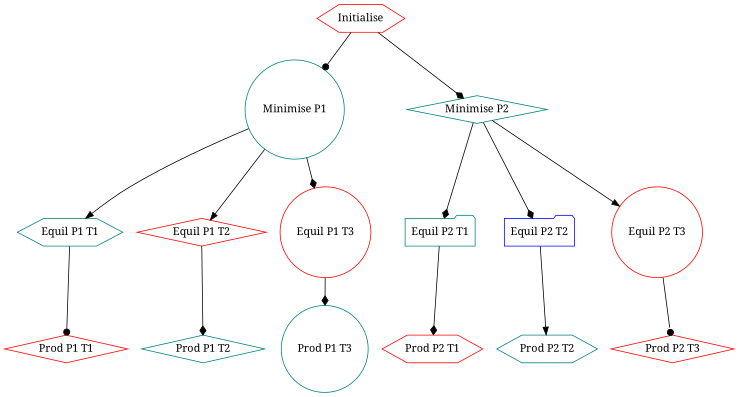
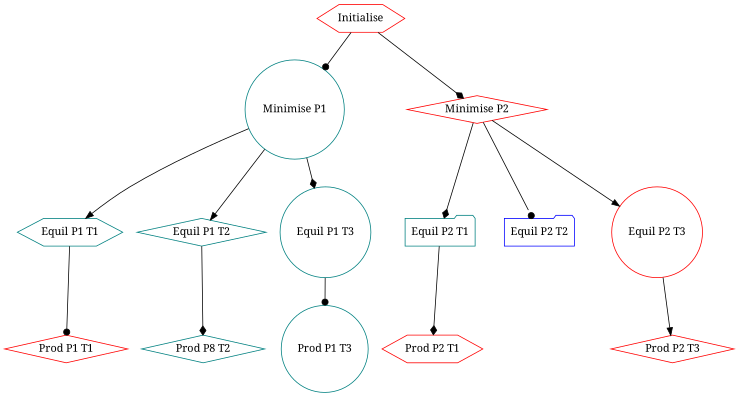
(477, 110) -> (477, 110)
(506, 166) -> (506, 166)
(202, 232) -> (202, 232)
(325, 232) -> (325, 232)
(325, 288) -> (325, 288)
(666, 303) -> (666, 303)
(203, 349) -> (203, 349)
(547, 349) -> none
